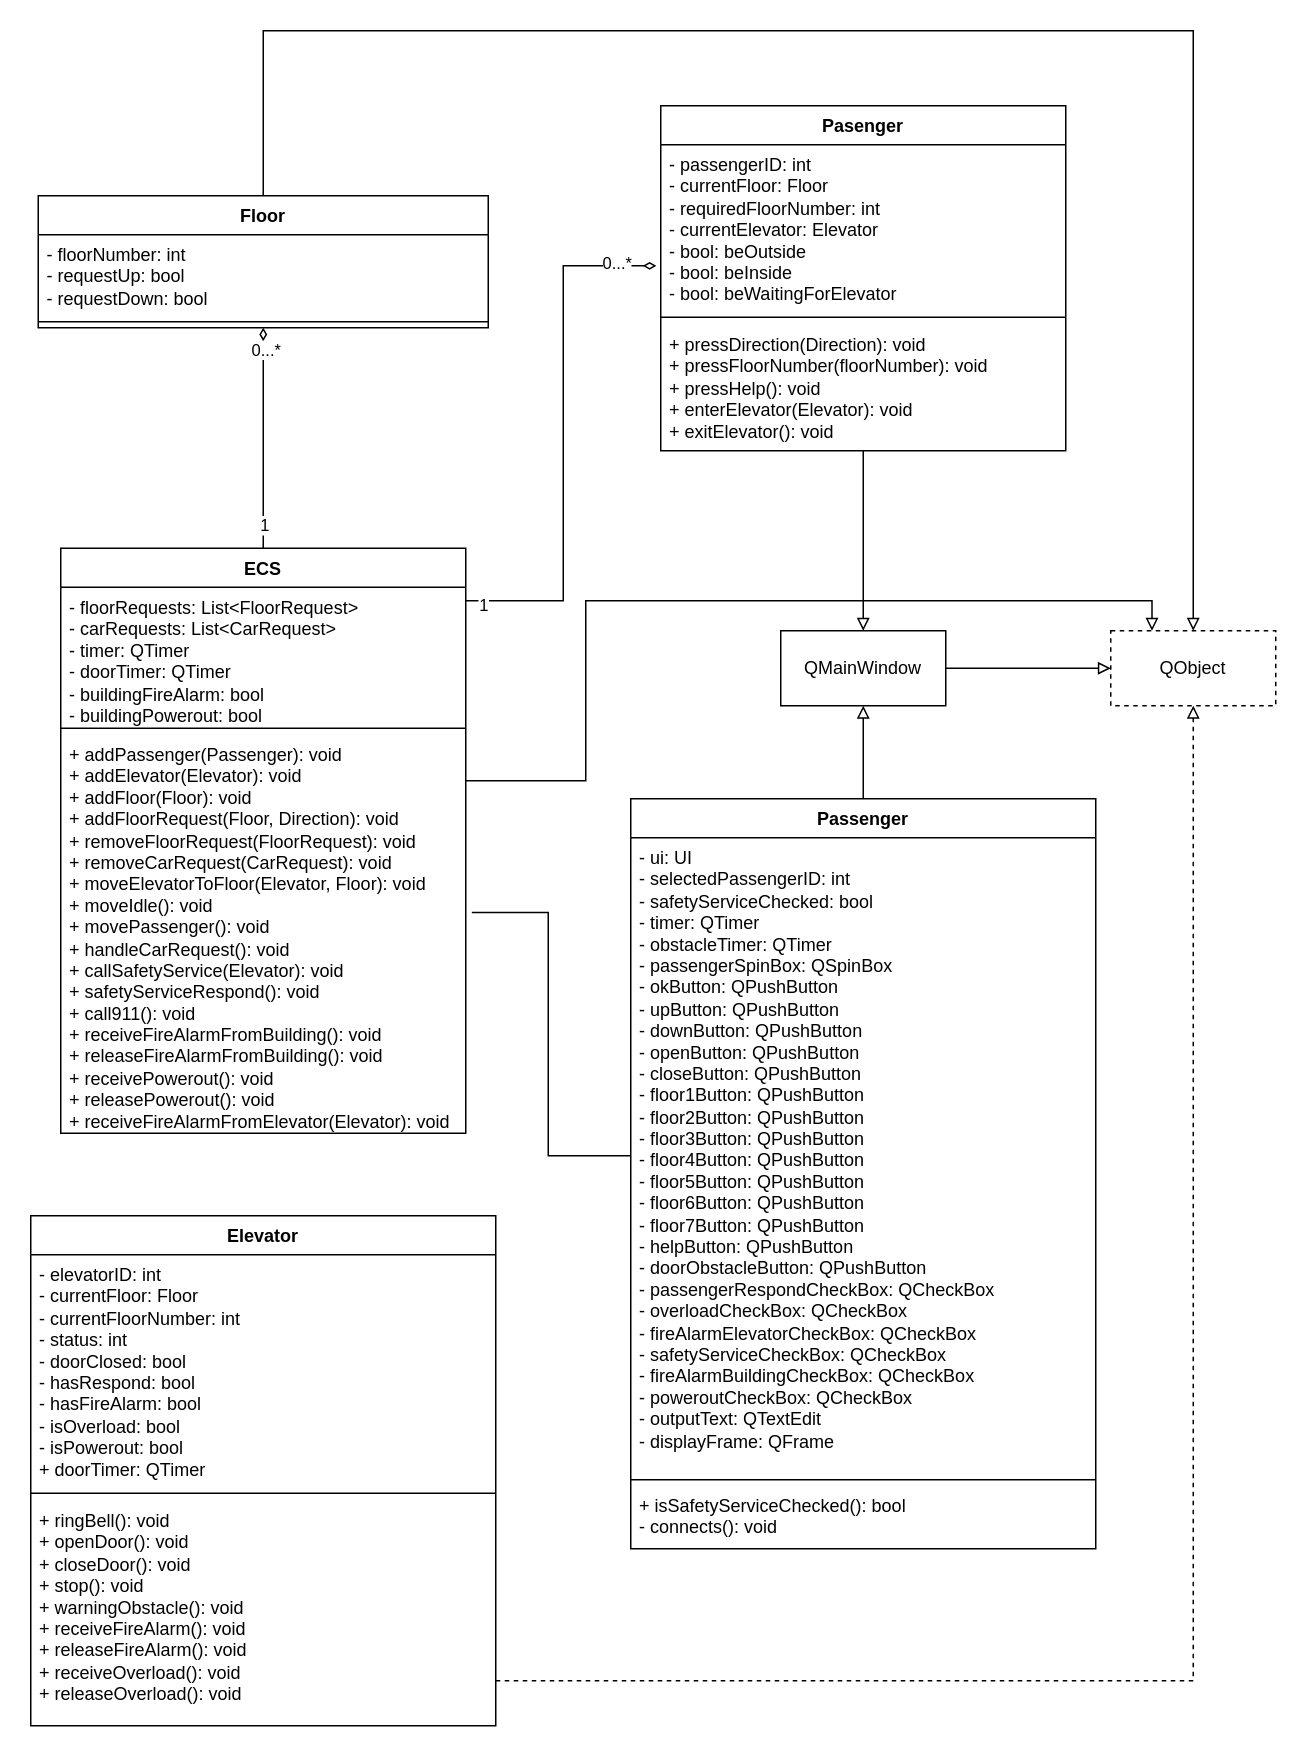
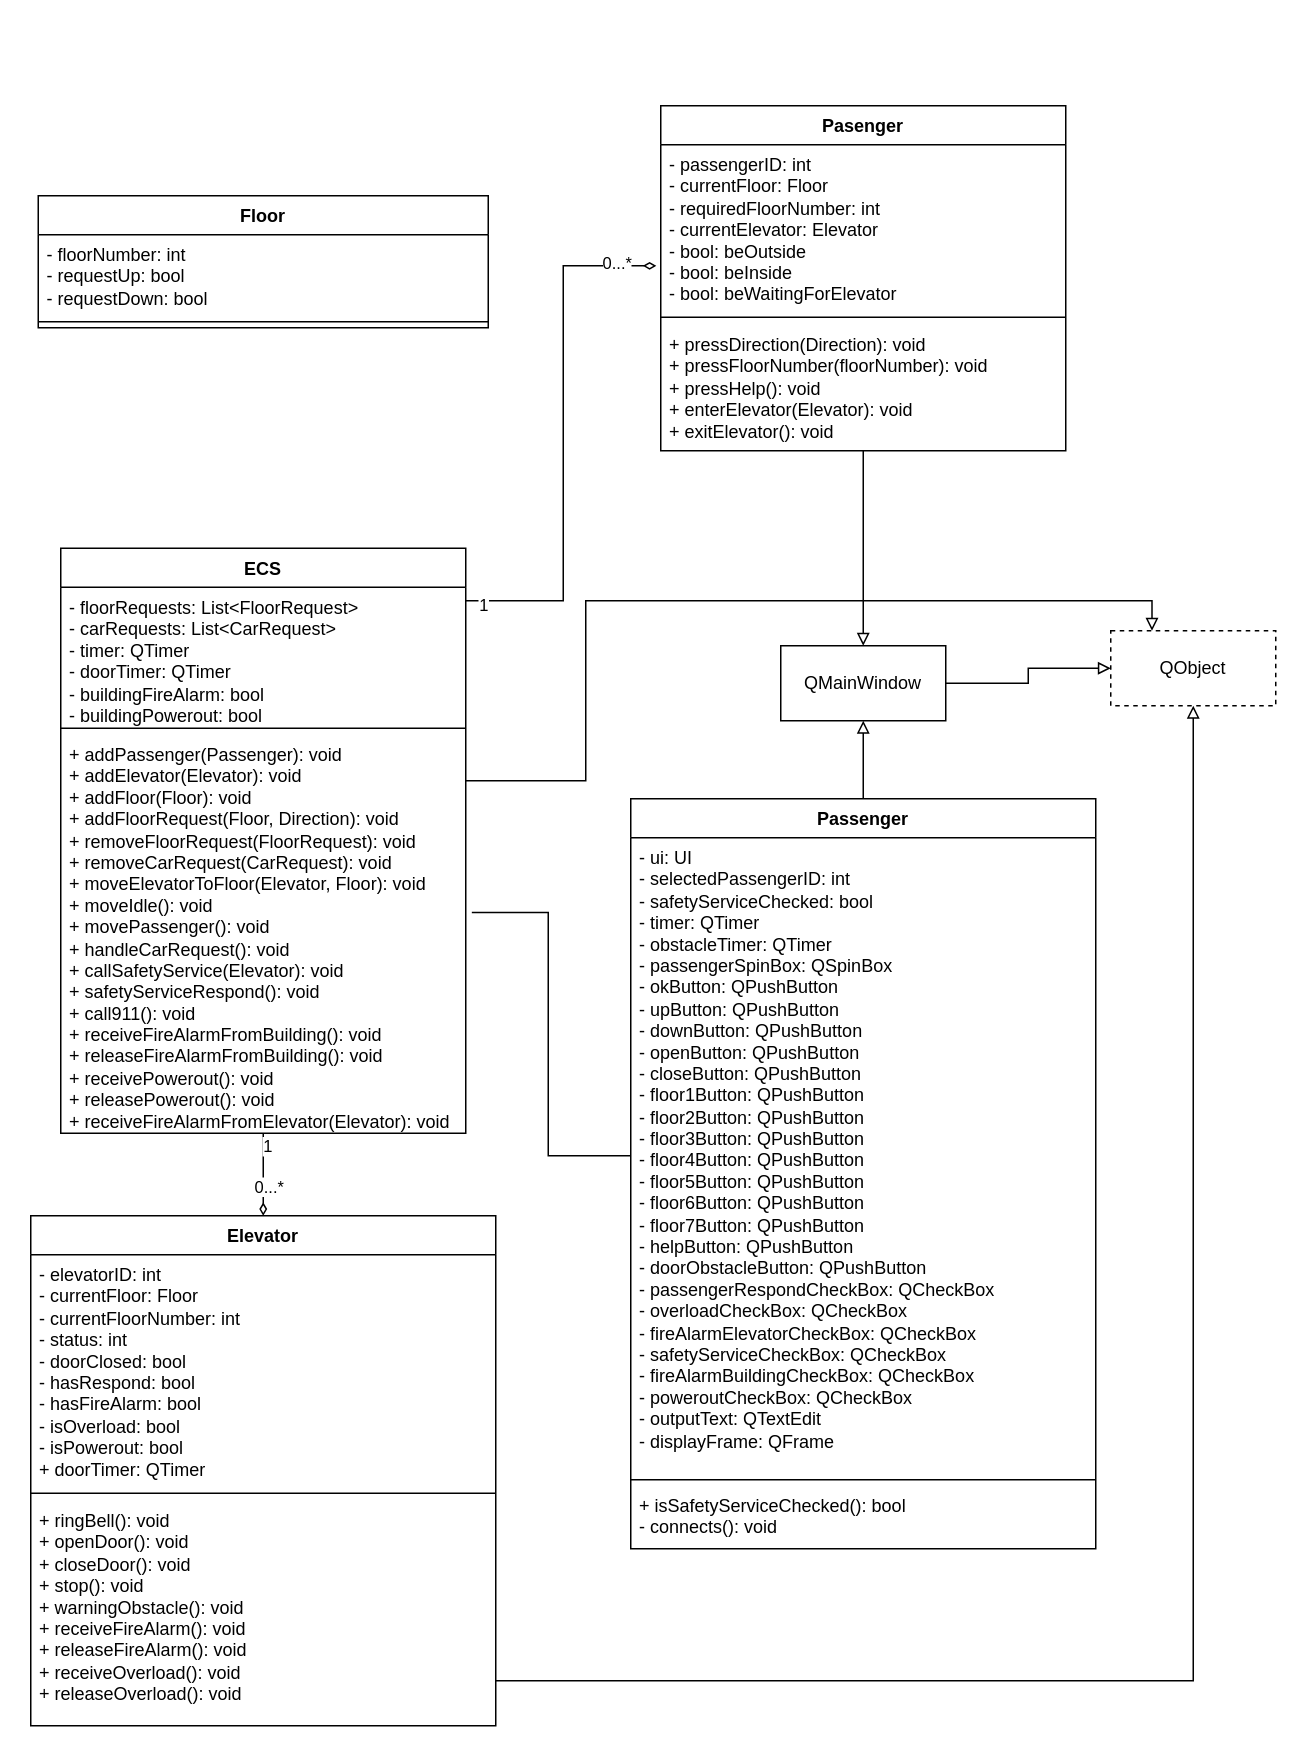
(939, 31) -> none
(263, 450) -> none
(863, 668) -> (863, 683)
none -> (263, 1170)
(1193, 1549) -> (1193, 1549)
